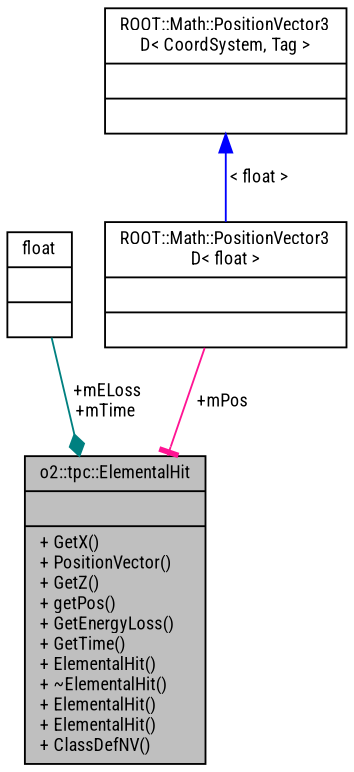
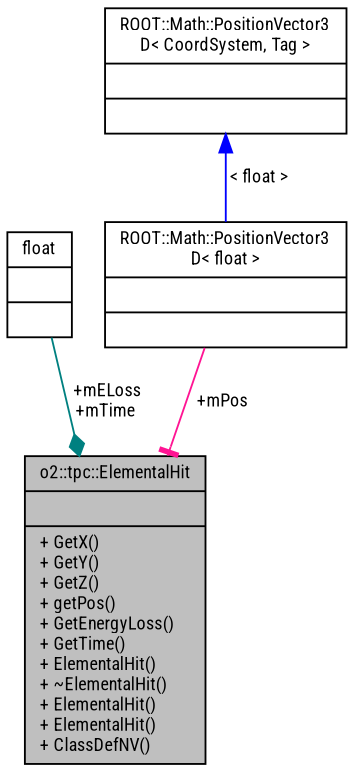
(106, 563) -> (70, 563)
